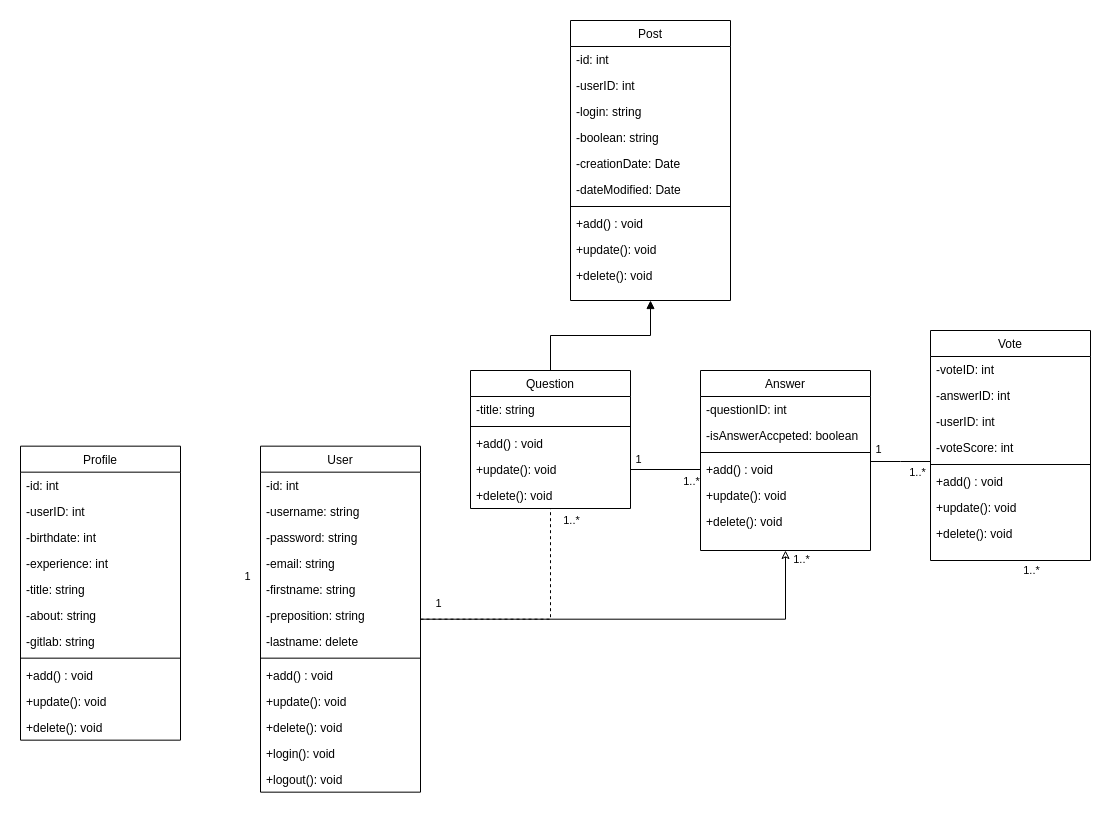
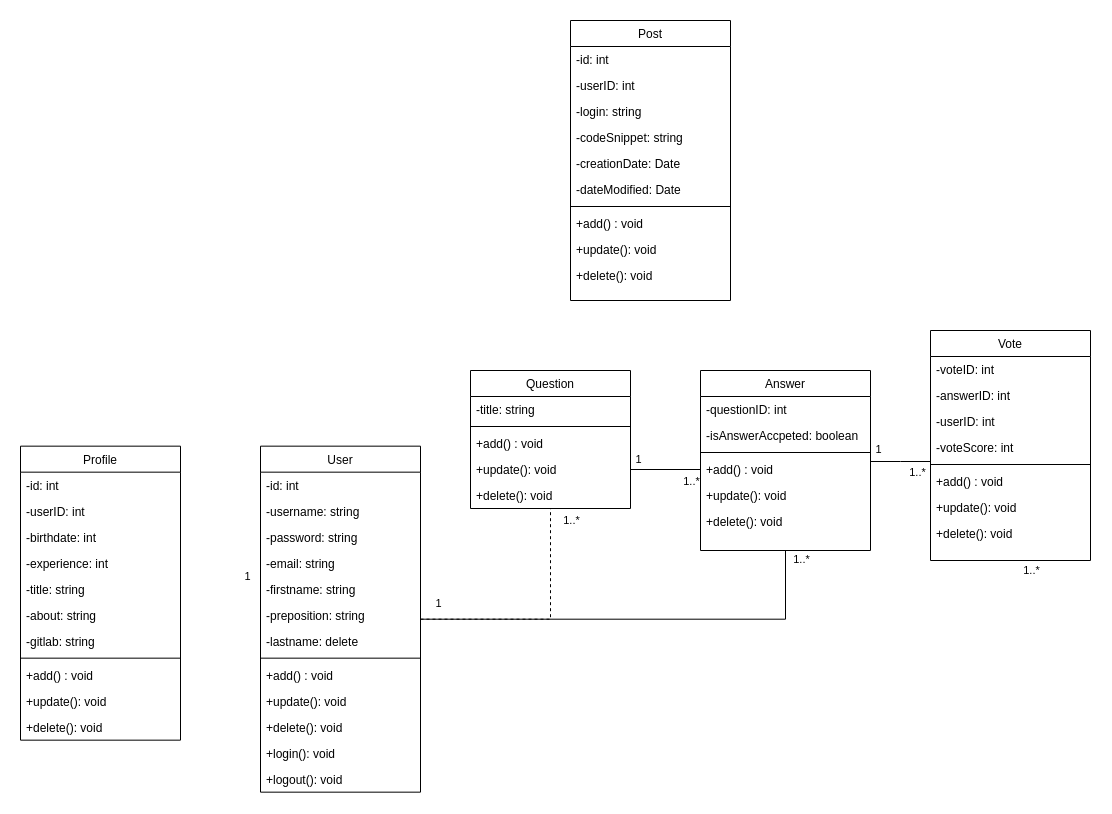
(624, 138) -> (637, 138)
(597, 336) -> none
(786, 559) -> (786, 556)
